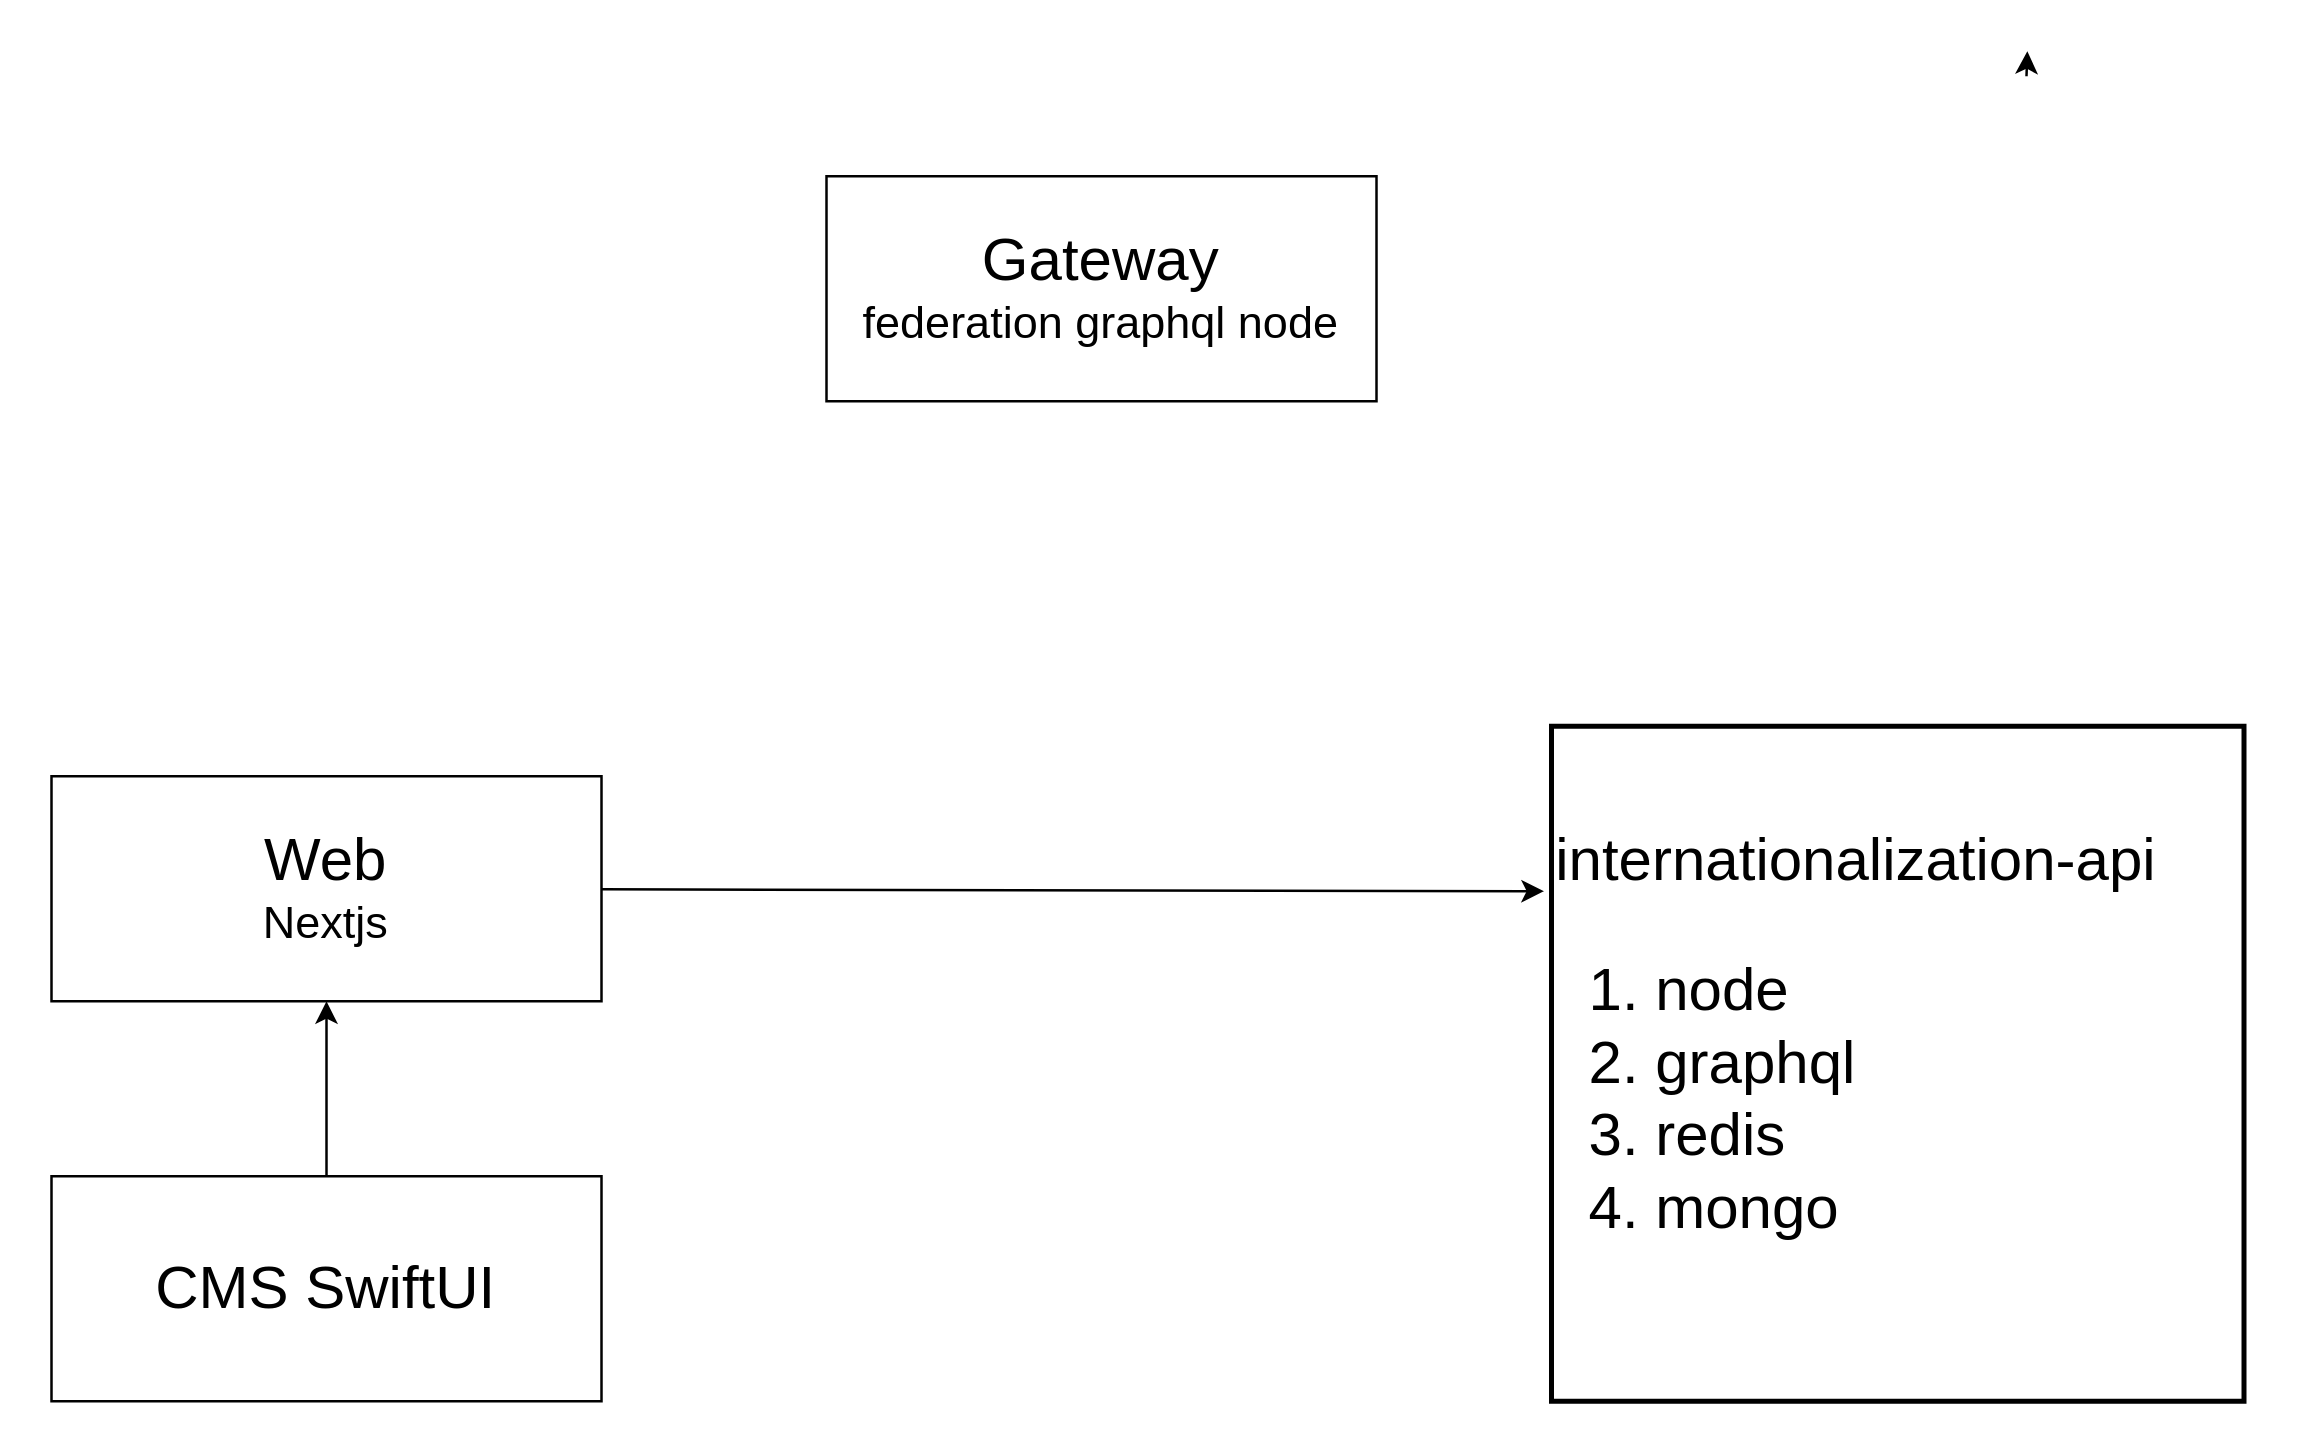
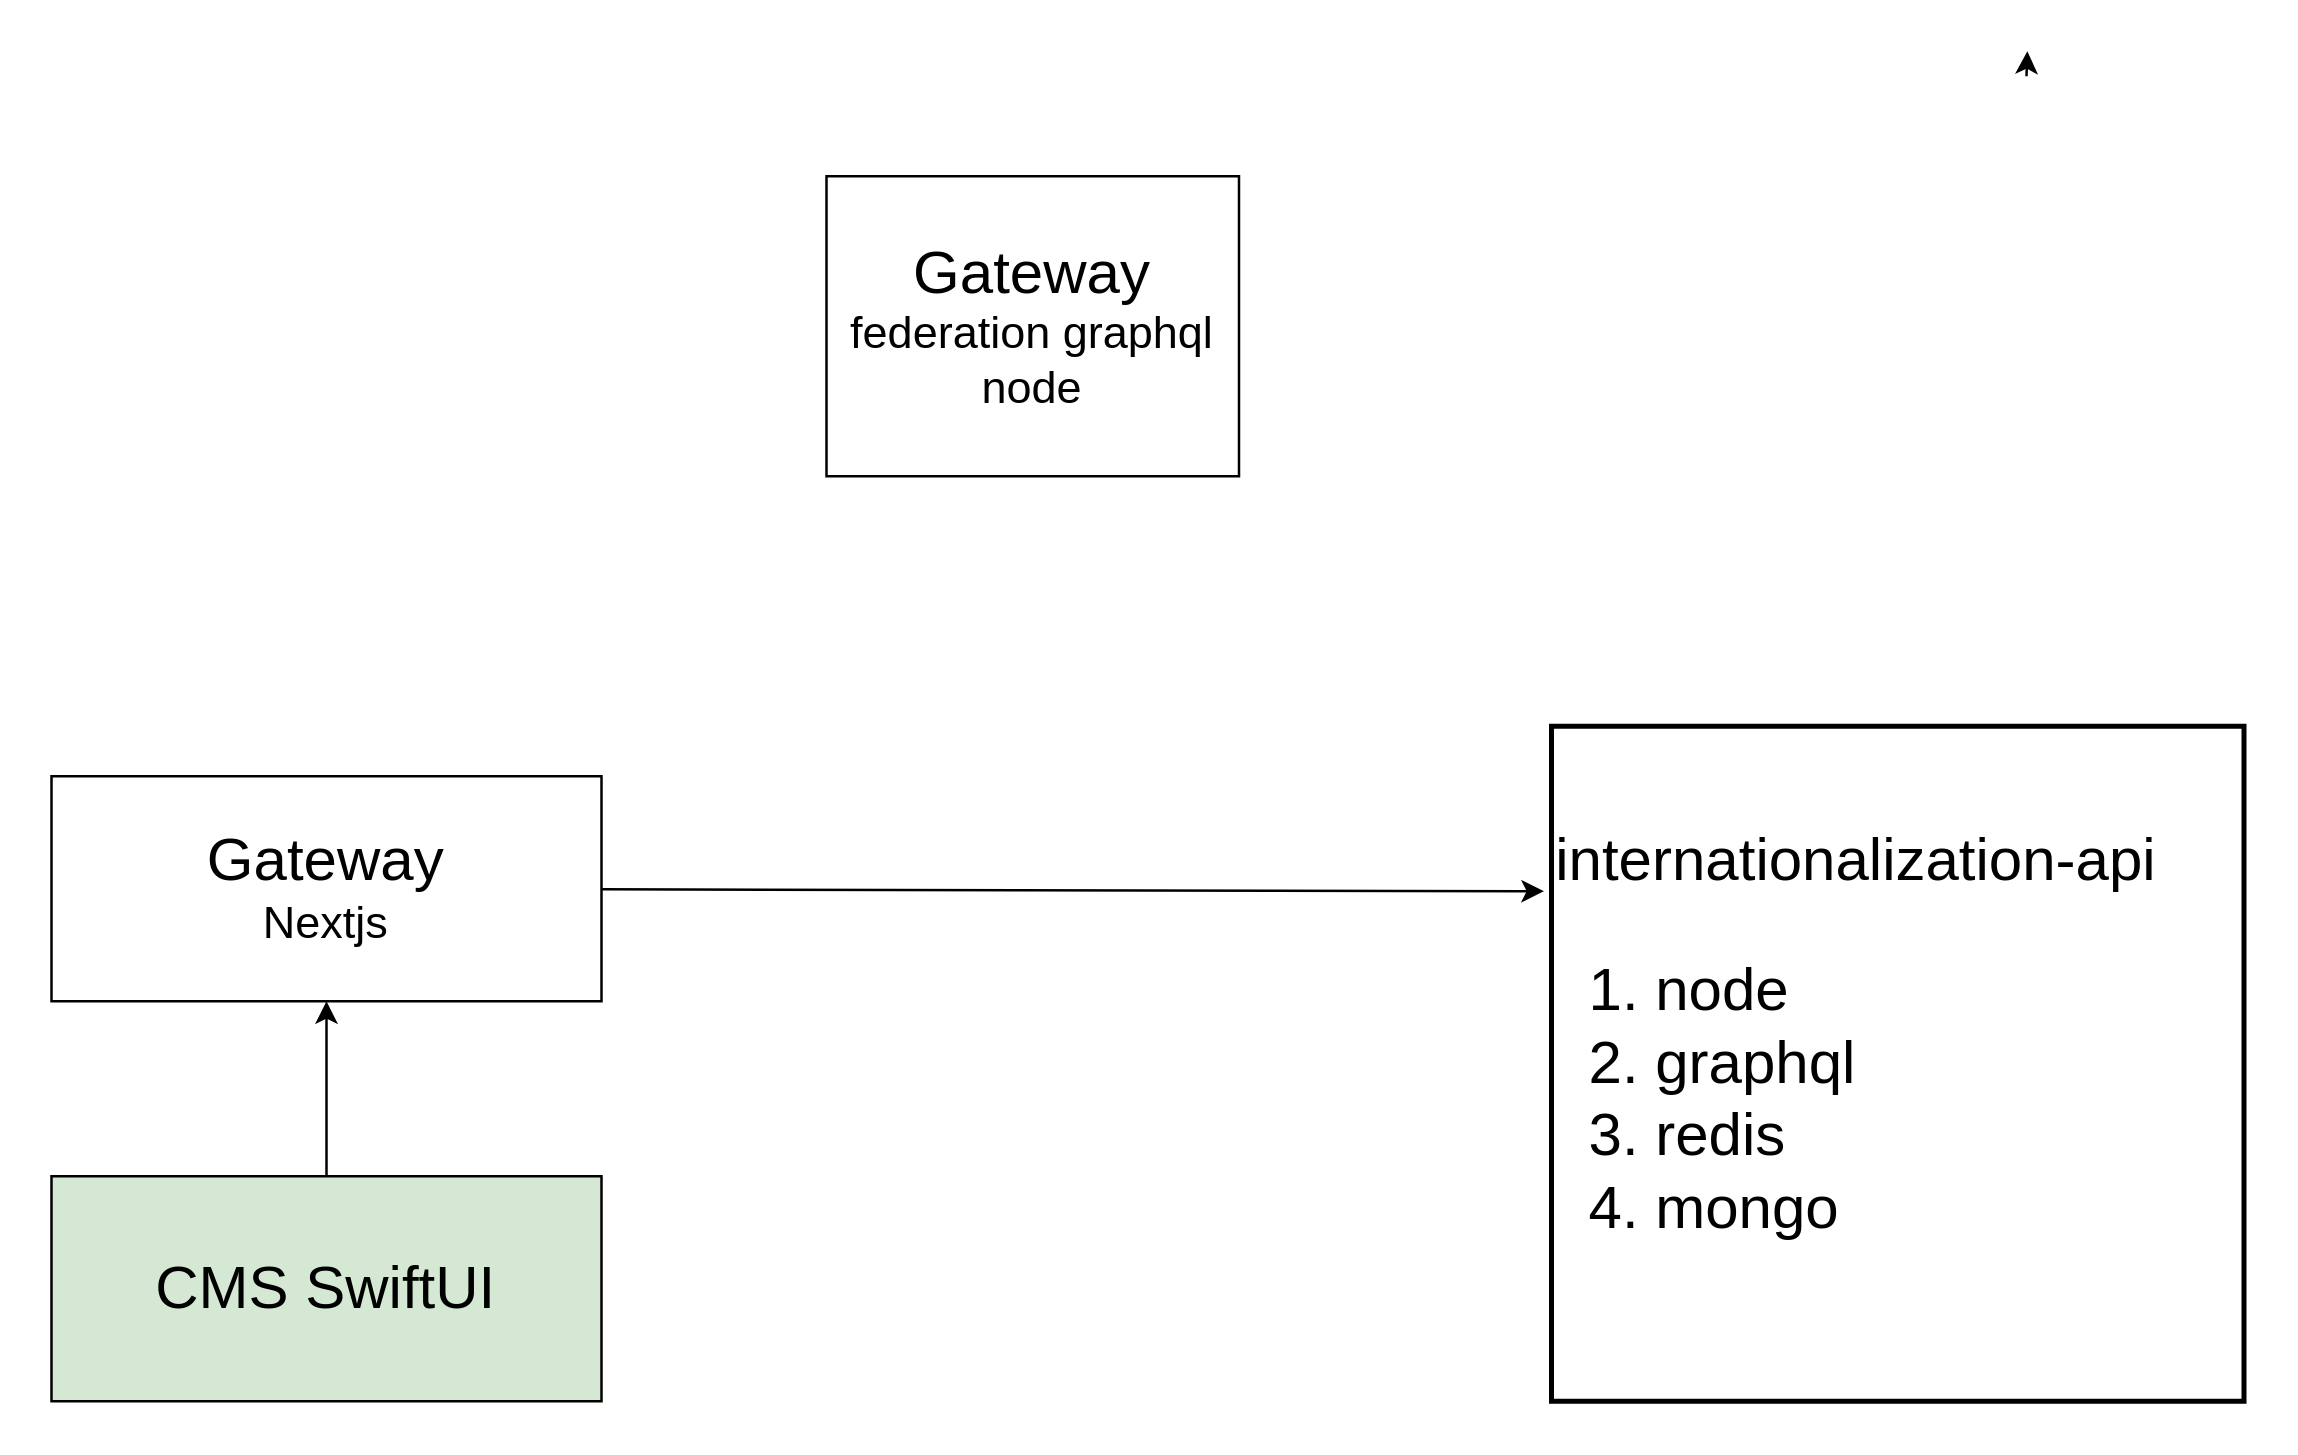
(1101, 289) -> (1033, 326)
(326, 889) -> (326, 889)
(326, 1289) -> (326, 1289)
